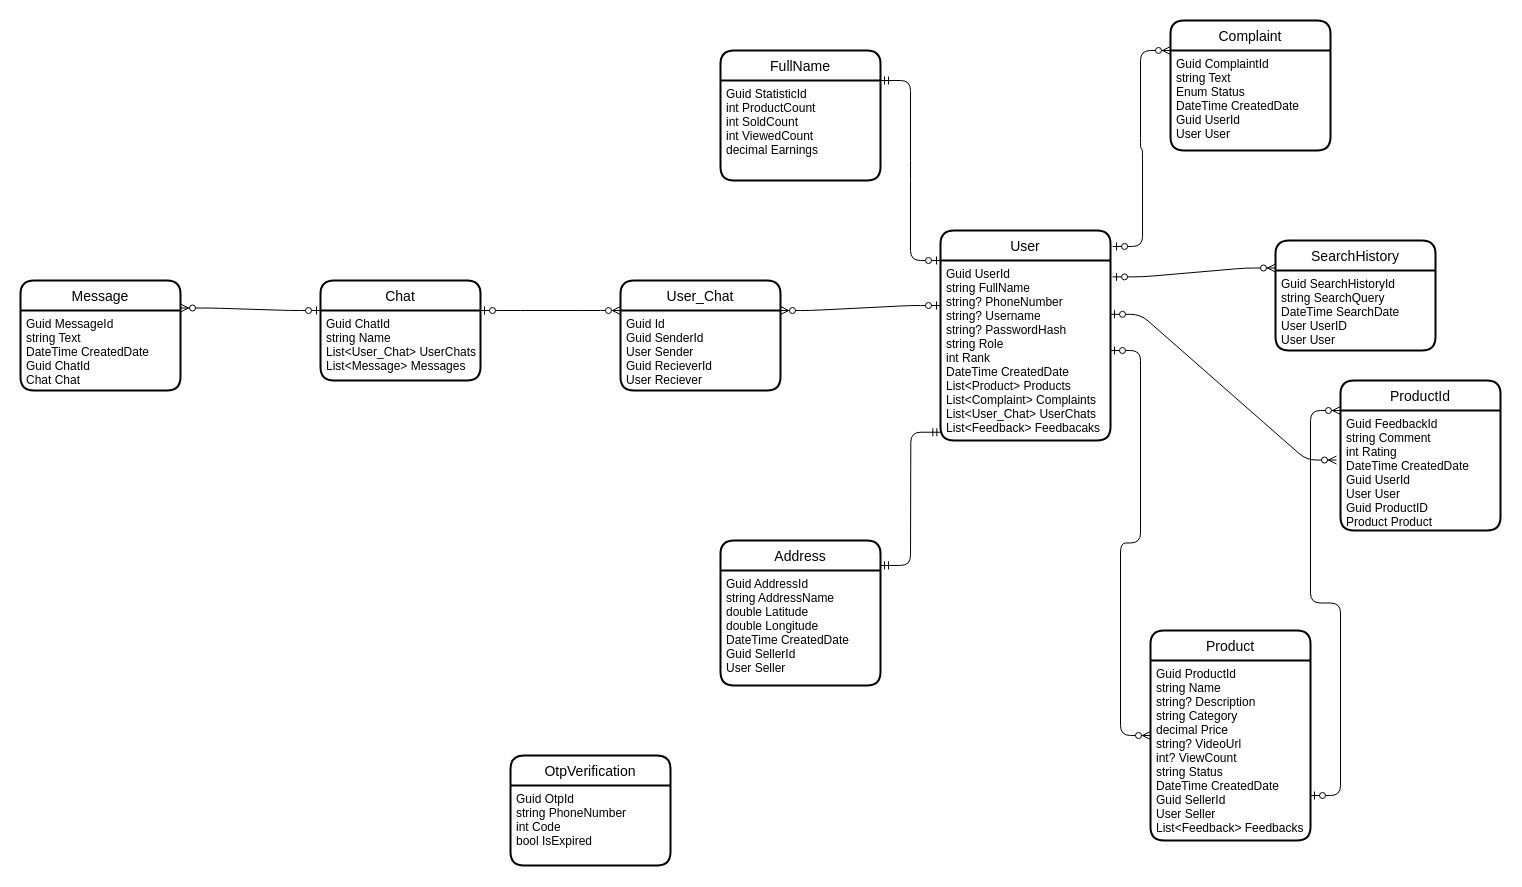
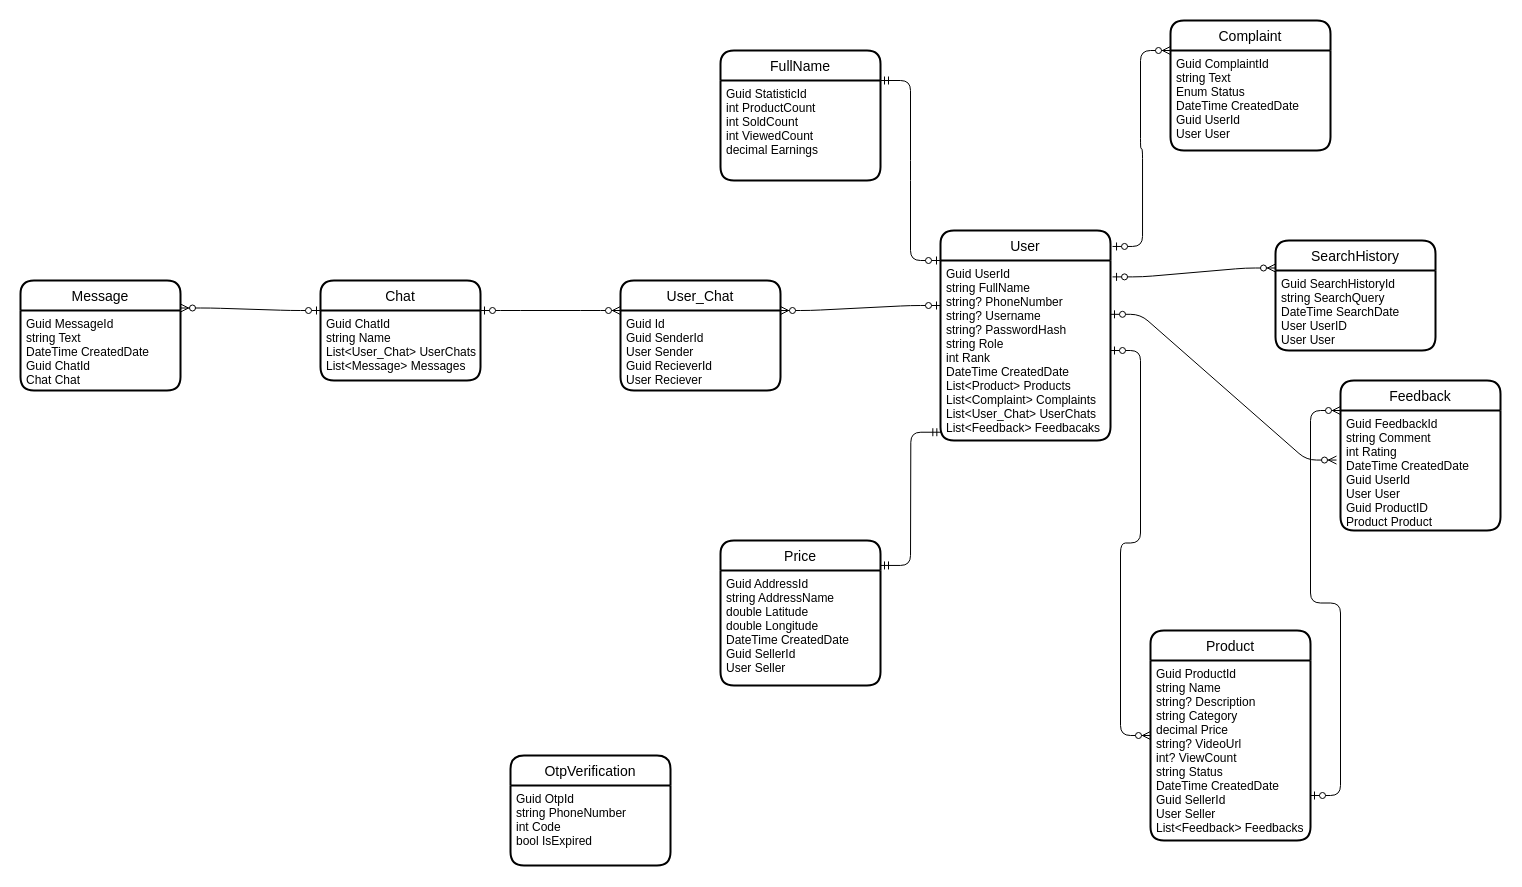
(1420, 396) -> (1420, 396)
(800, 556) -> (800, 556)
